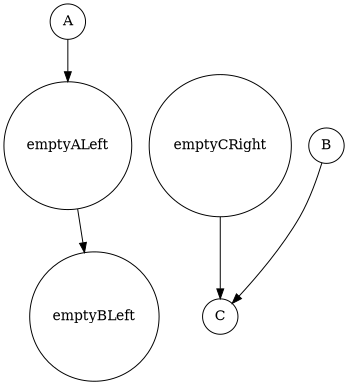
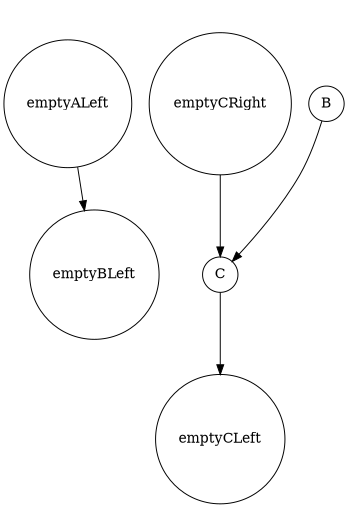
(68, 22) -> none
none -> (220, 439)
